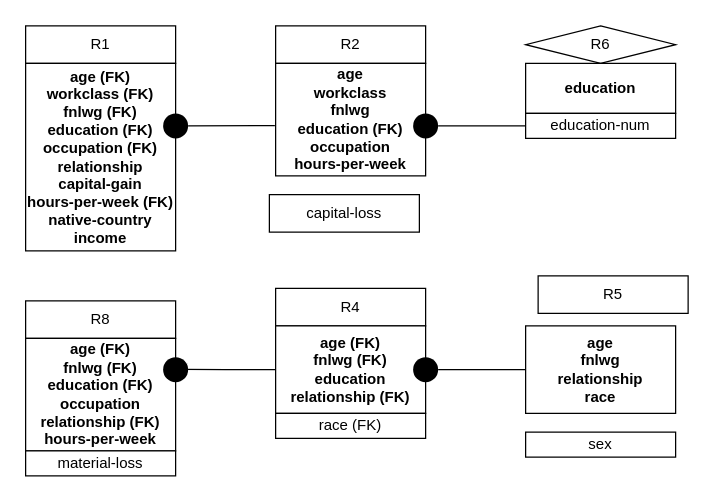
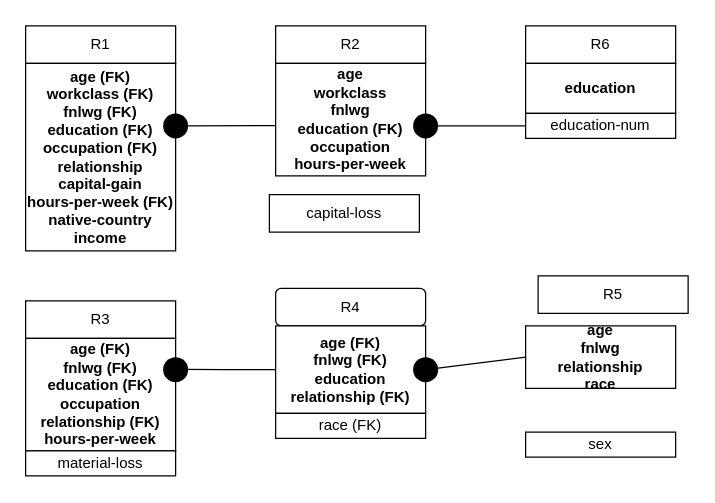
(601, 44) -> (601, 44)
(351, 307) -> (351, 307)
(101, 319) -> (101, 319)
(601, 369) -> (601, 357)
